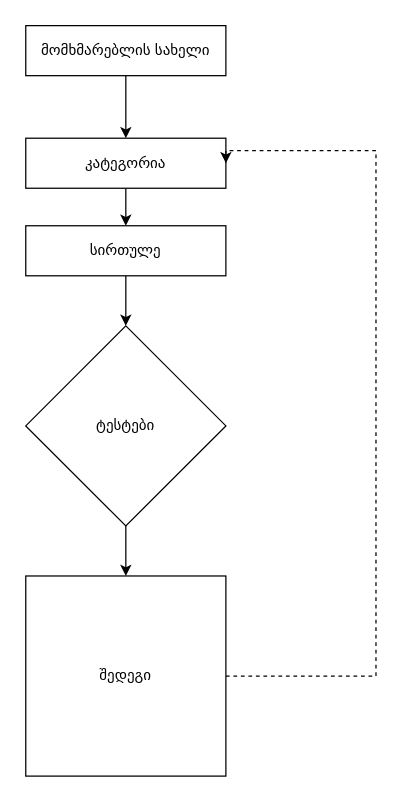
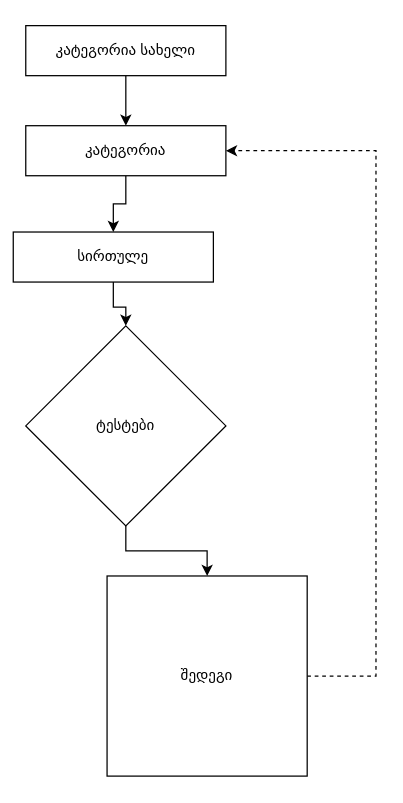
(126, 51) -> (126, 51)
(126, 163) -> (126, 151)
(126, 251) -> (113, 257)
(126, 676) -> (207, 676)
